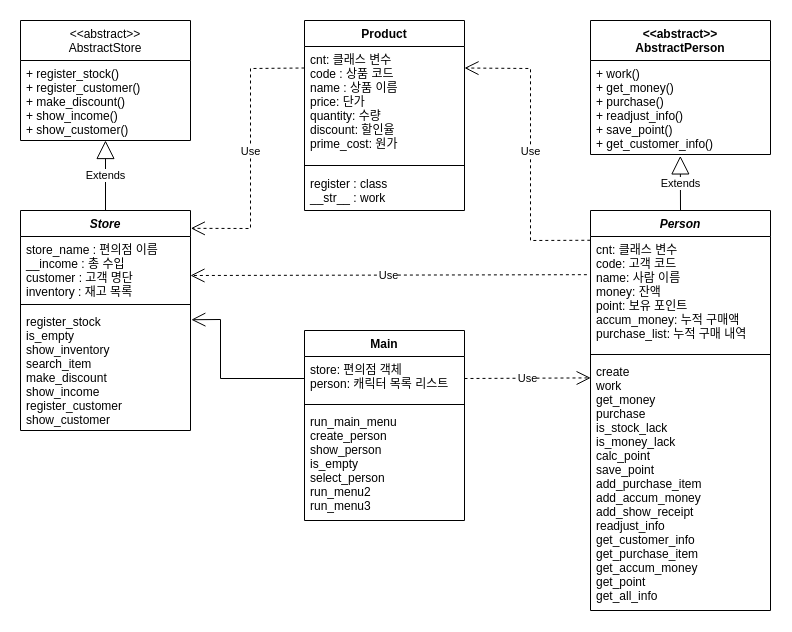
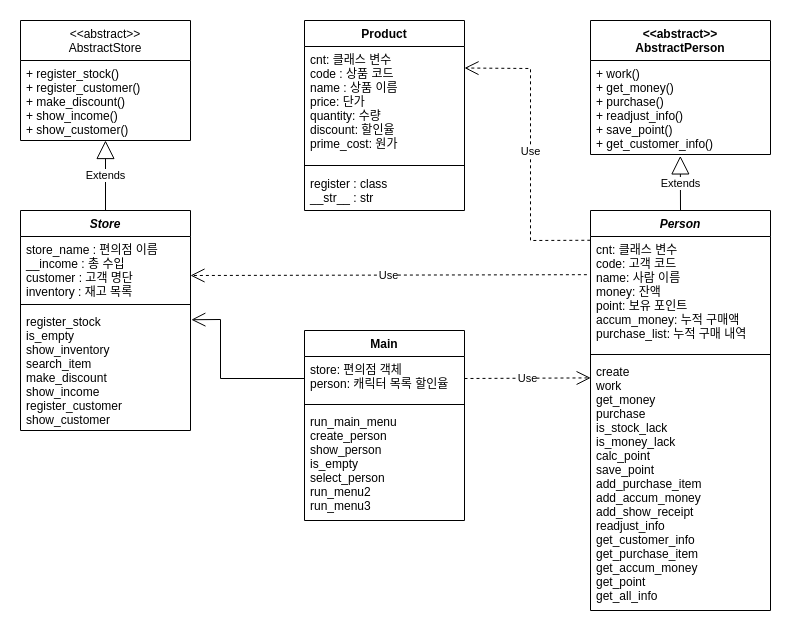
(251, 151) -> none
(356, 184) -> (356, 184)
(362, 370) -> (362, 370)
